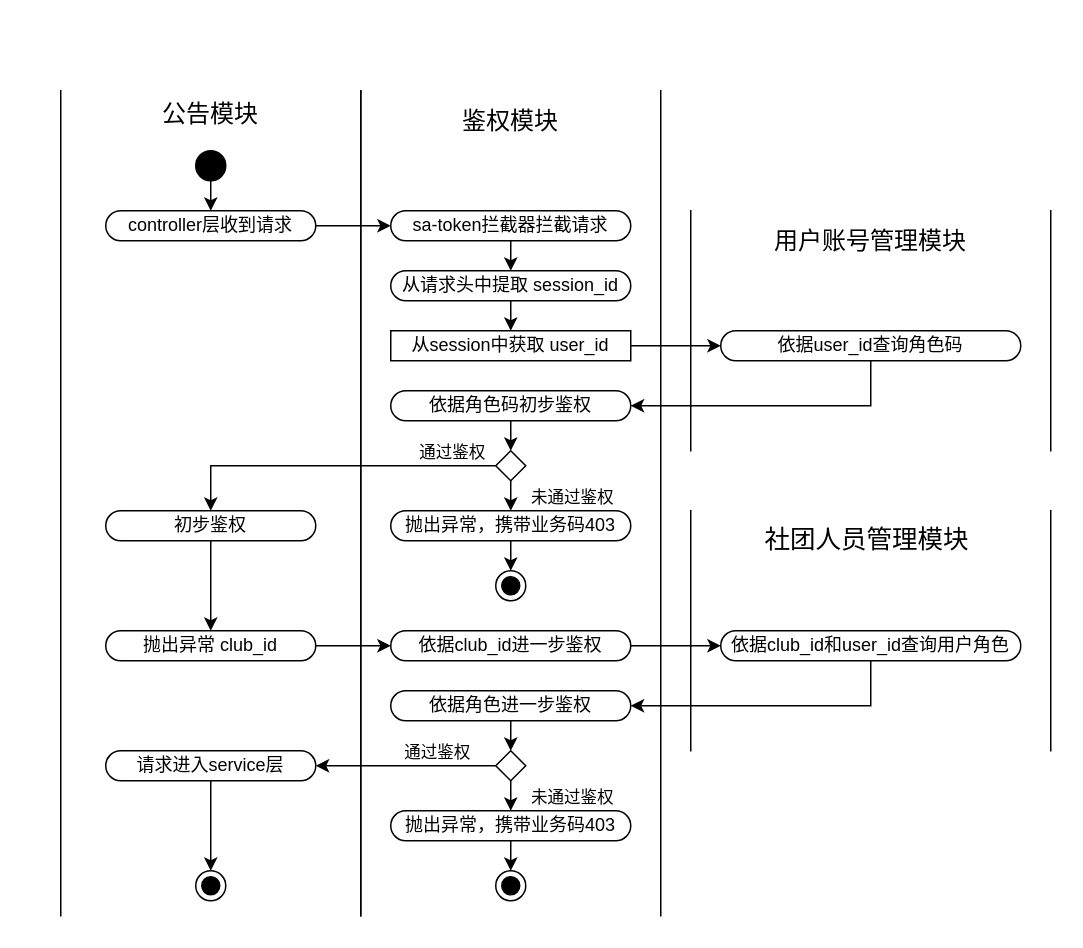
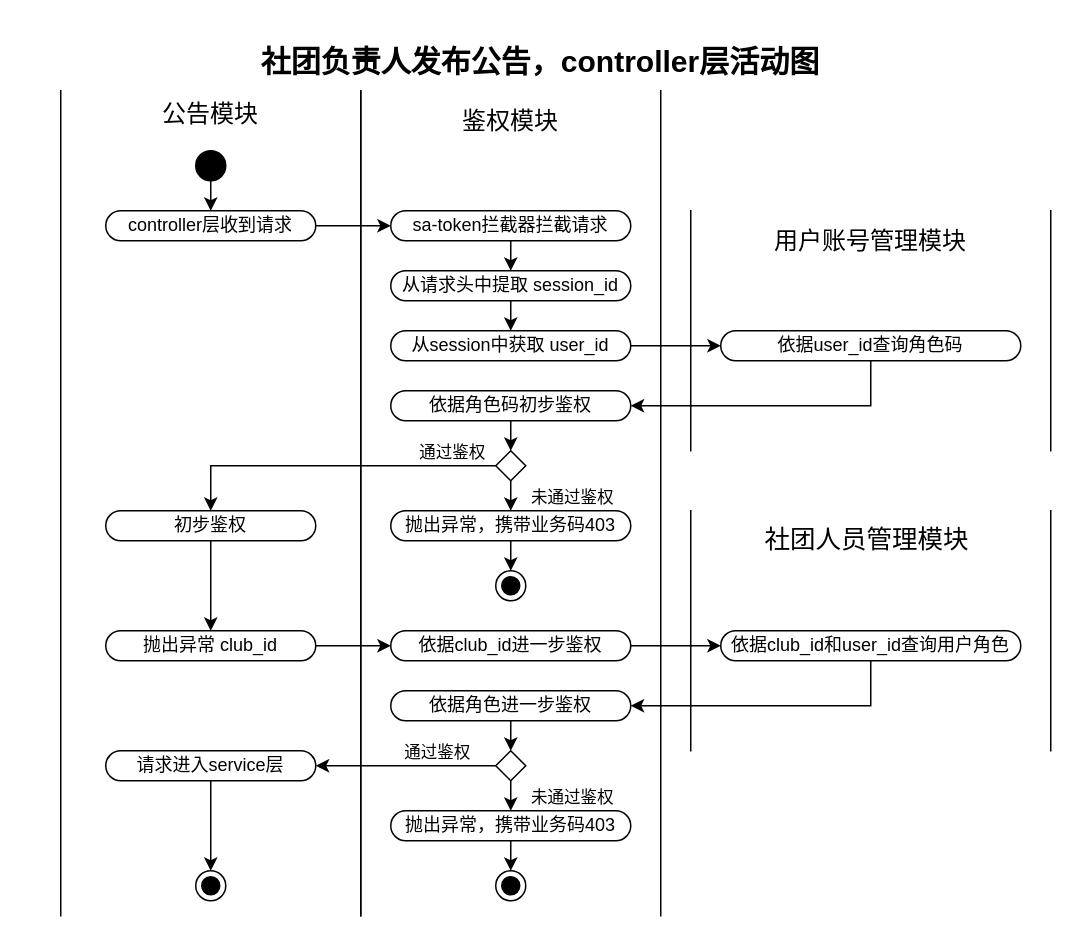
none -> (541, 61)
(511, 346) -> (511, 346)
